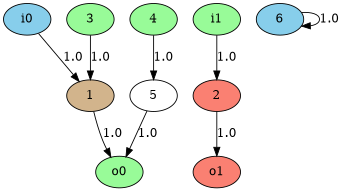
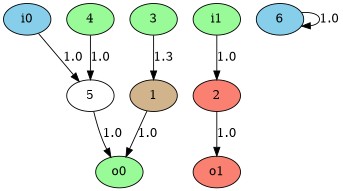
(56, 54) -> (56, 54)
(101, 57) -> (164, 57)
